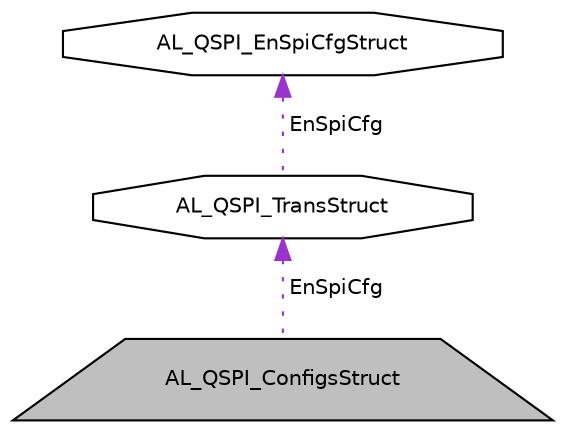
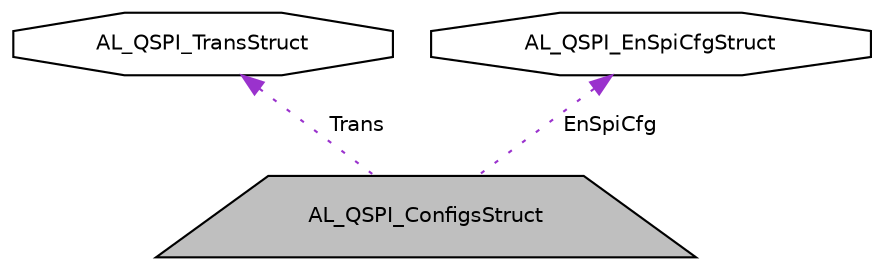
(283, 136) -> (536, 132)
(333, 289) -> (354, 126)
